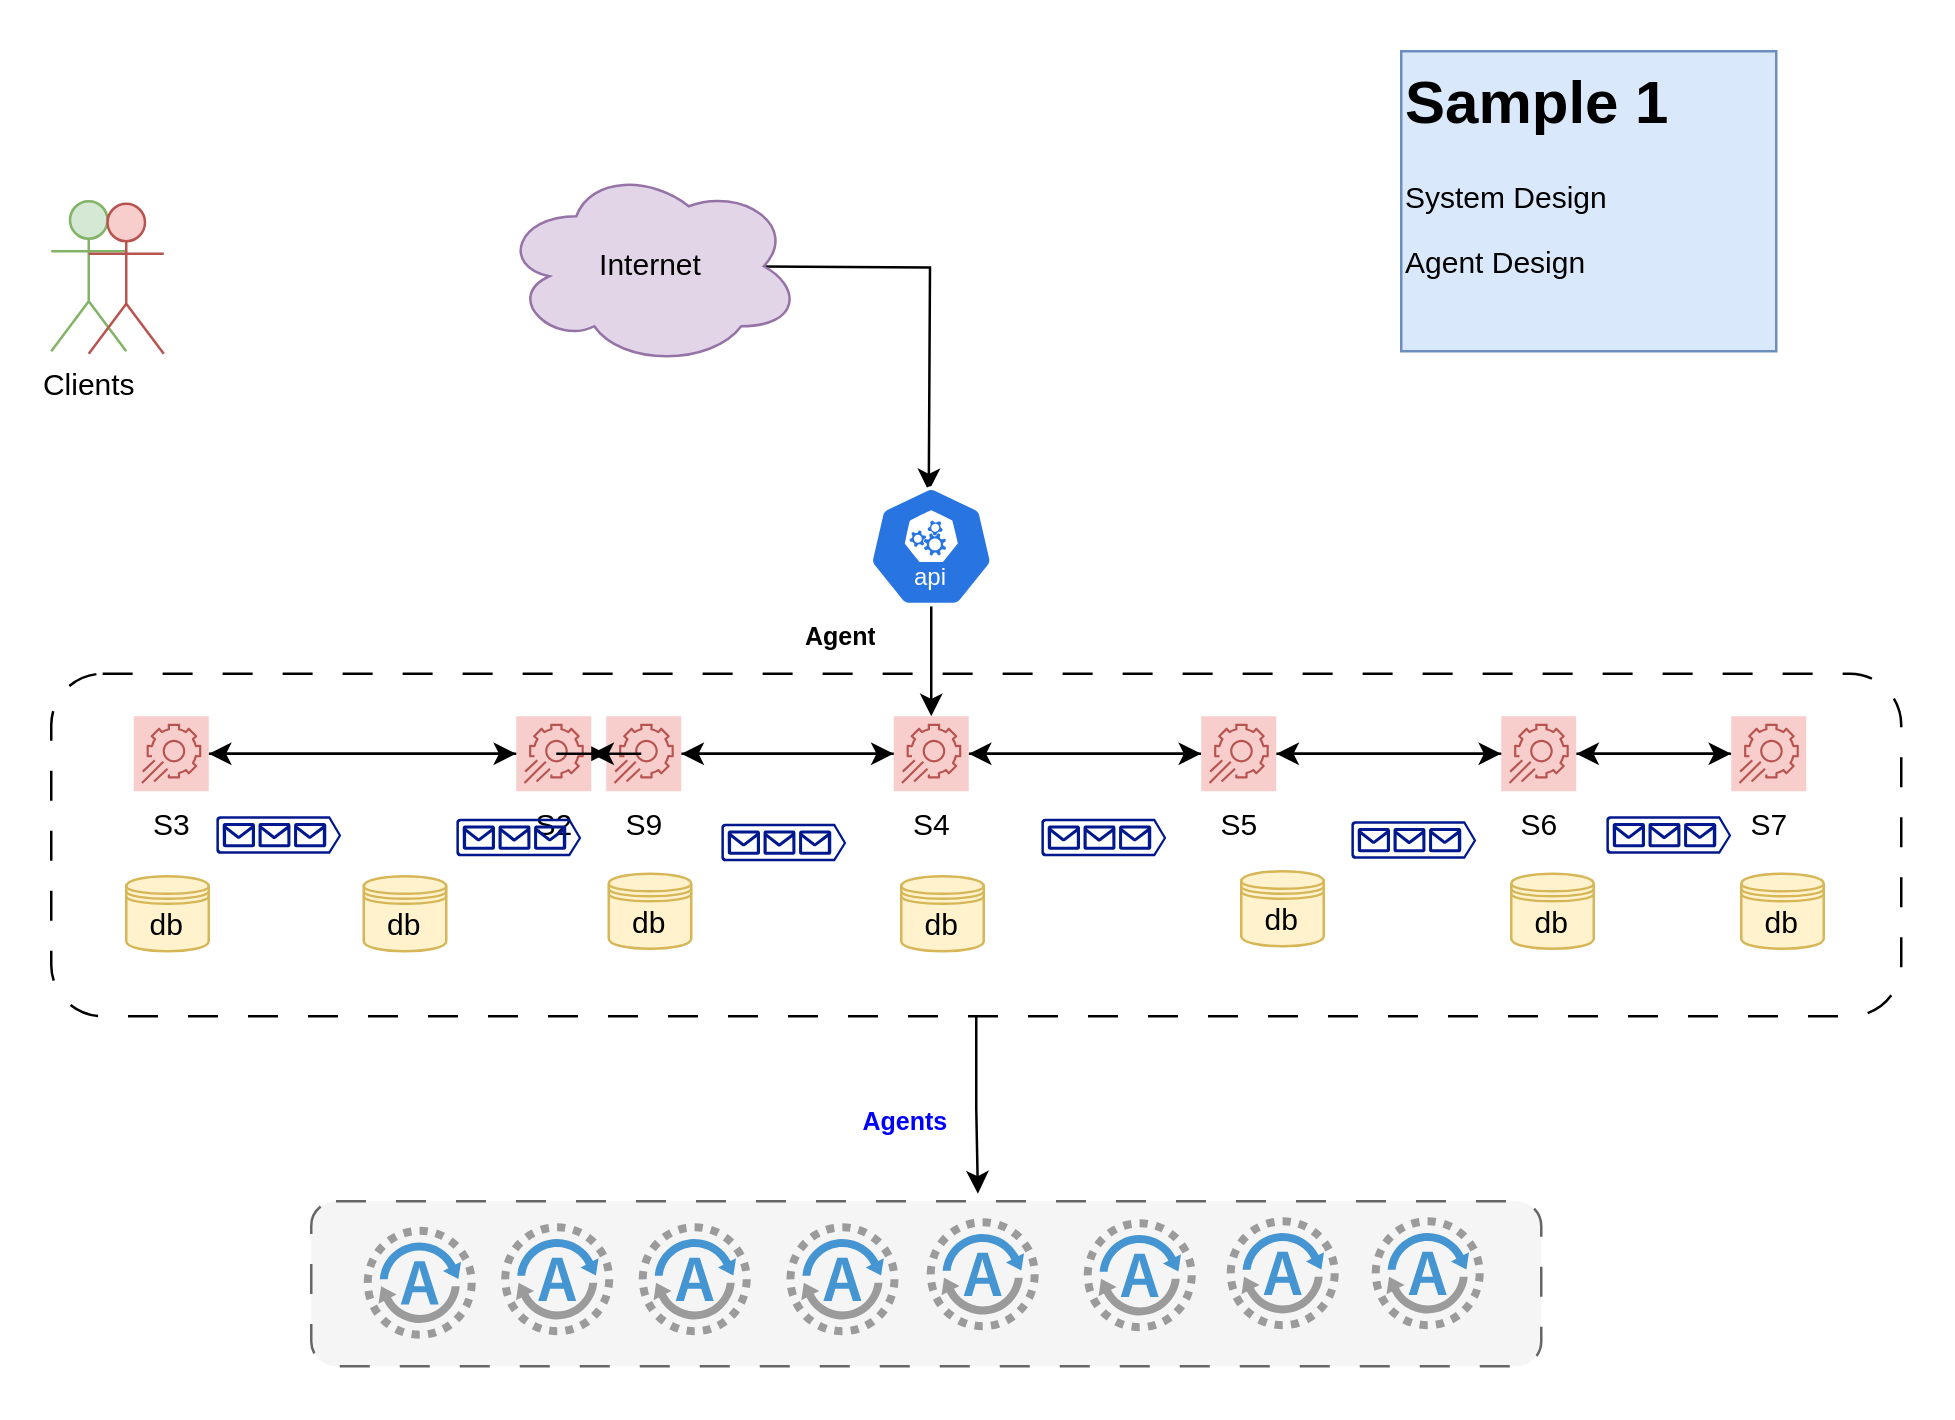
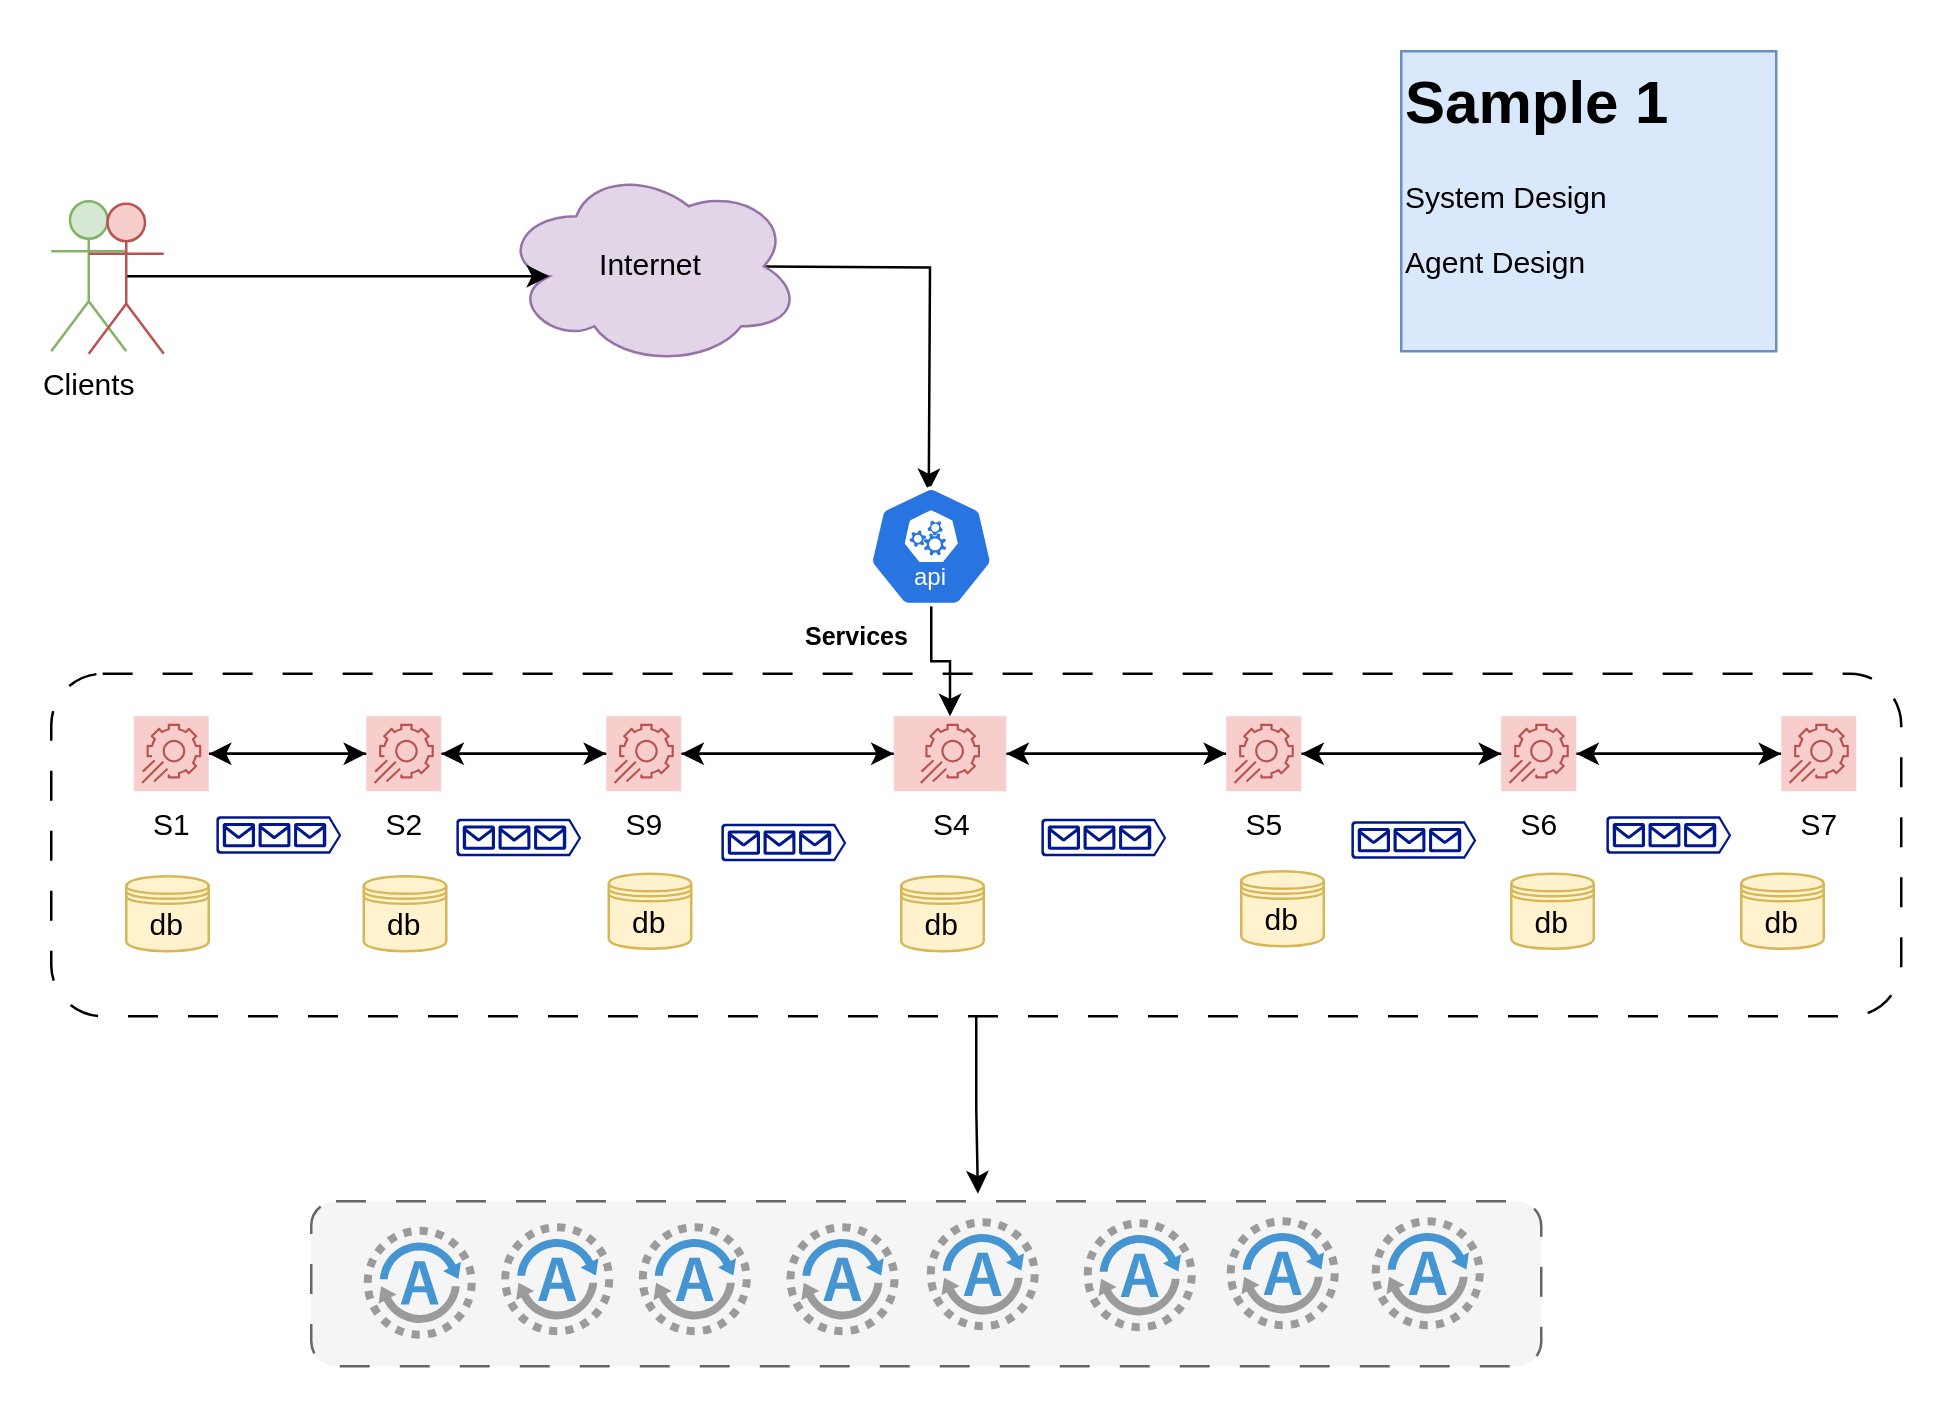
none -> (342, 276)
(841, 639) -> (859, 639)
(554, 754) -> (404, 754)
(931, 754) -> (950, 754)
(1239, 754) -> (1264, 754)
(1769, 754) -> (1819, 754)
(173, 827) -> (173, 827)
(996, 1129) -> none
